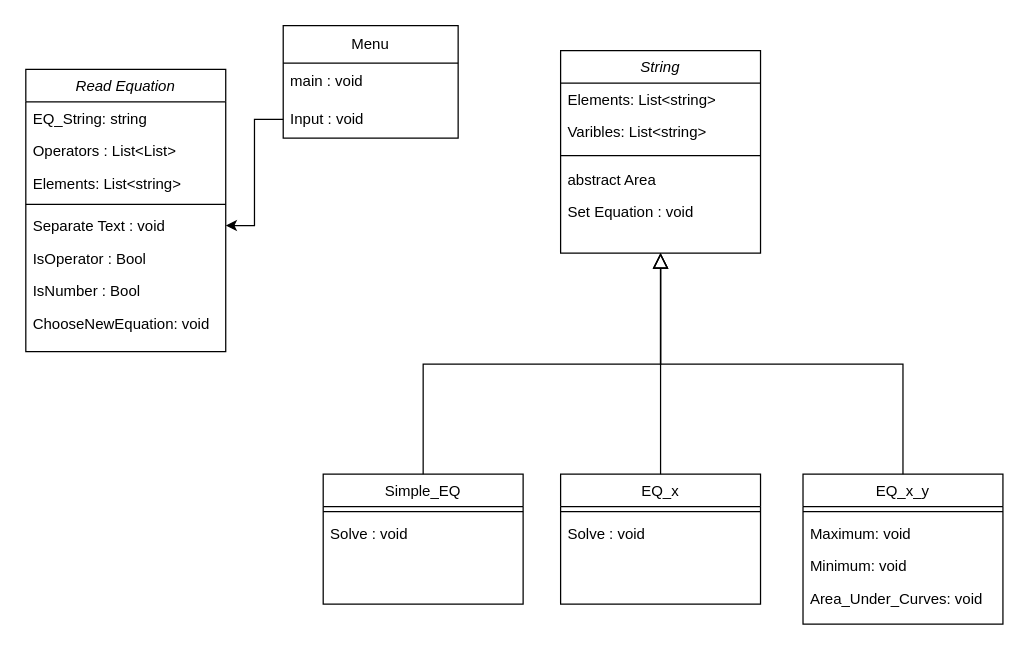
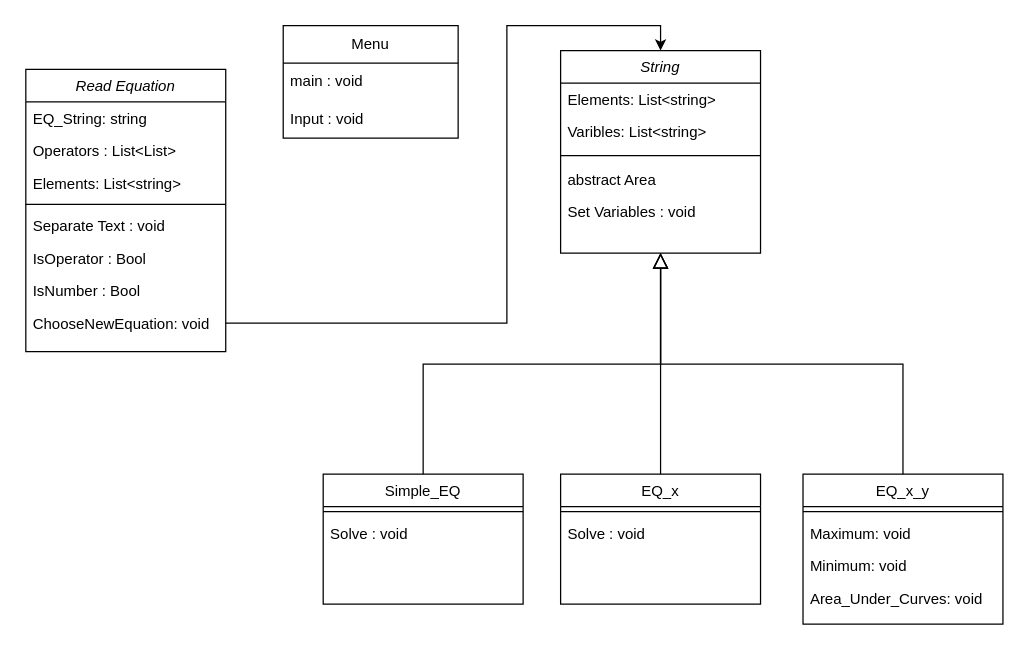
(254, 169) -> none
(636, 213) -> (638, 213)
none -> (507, 230)
